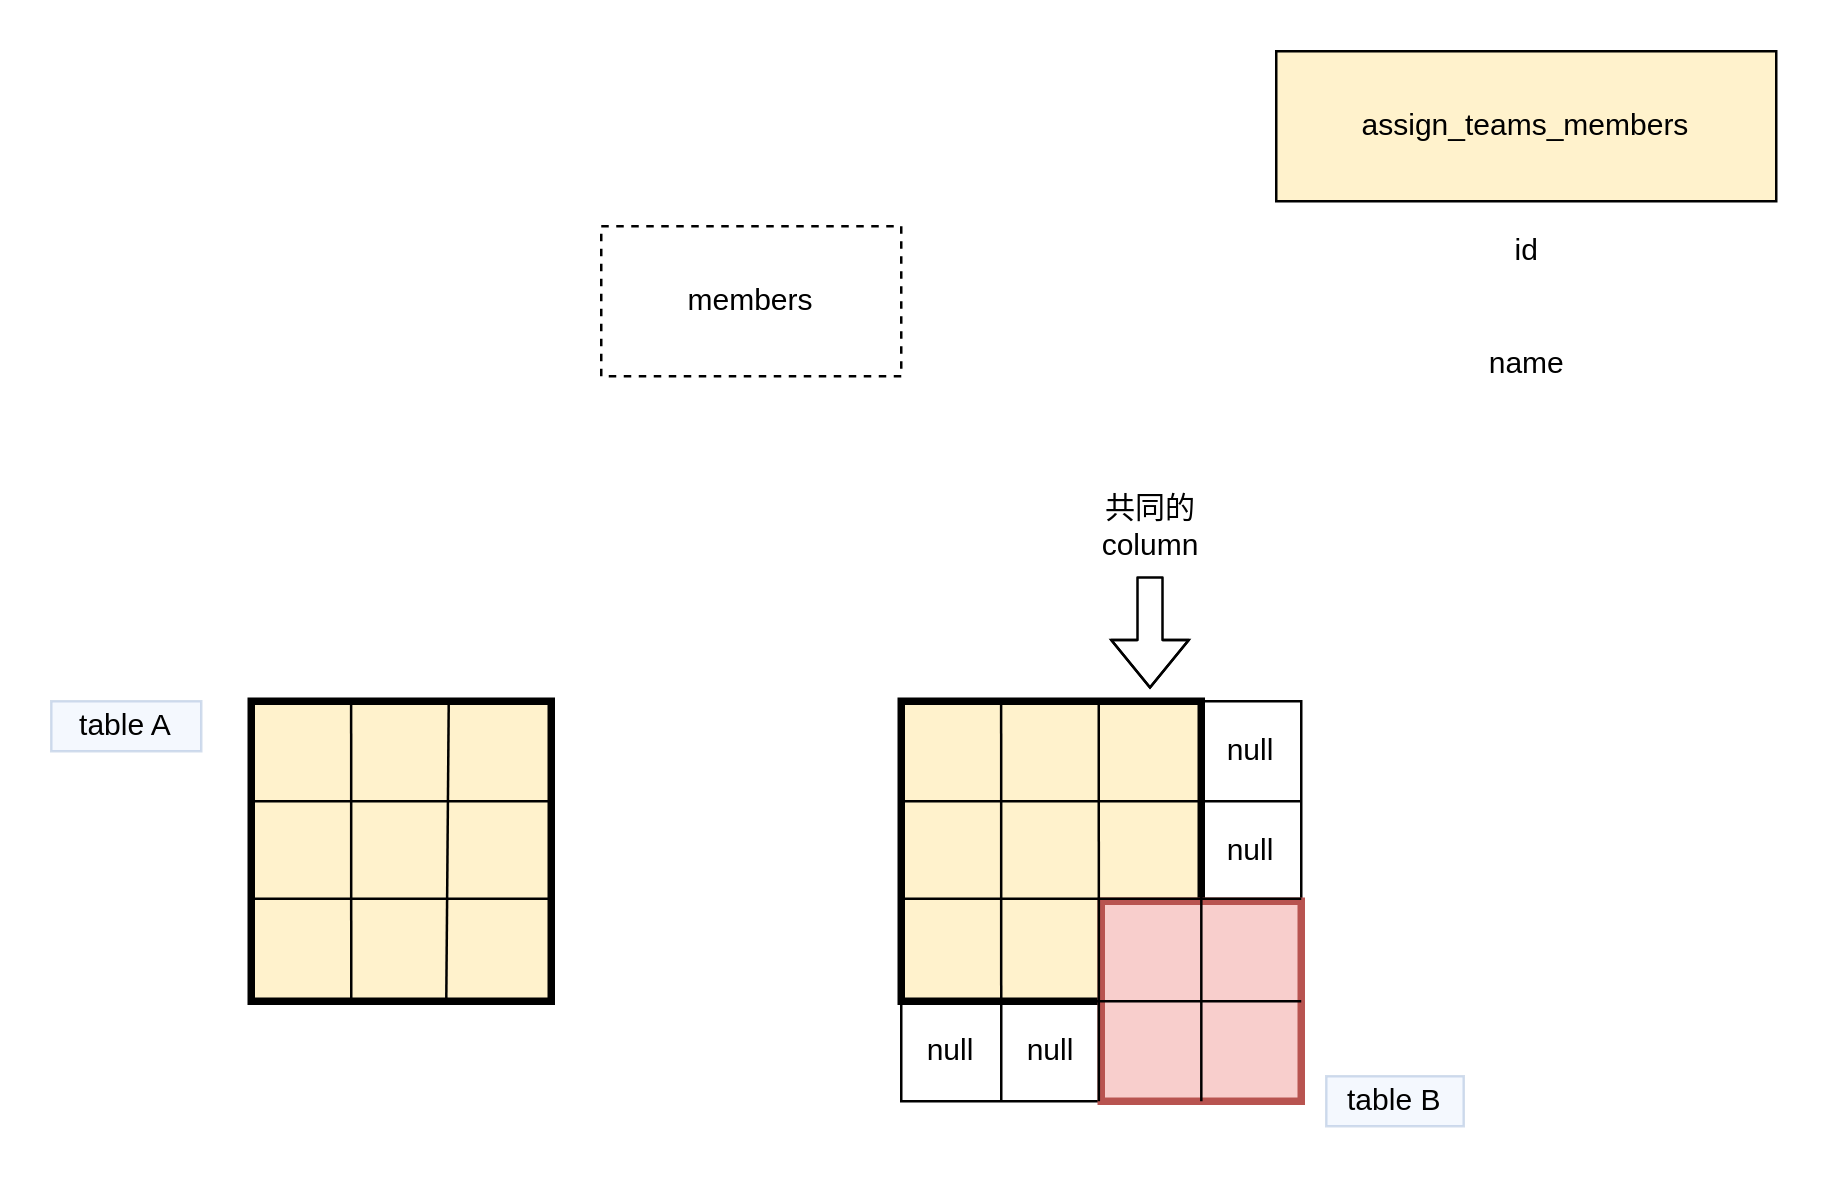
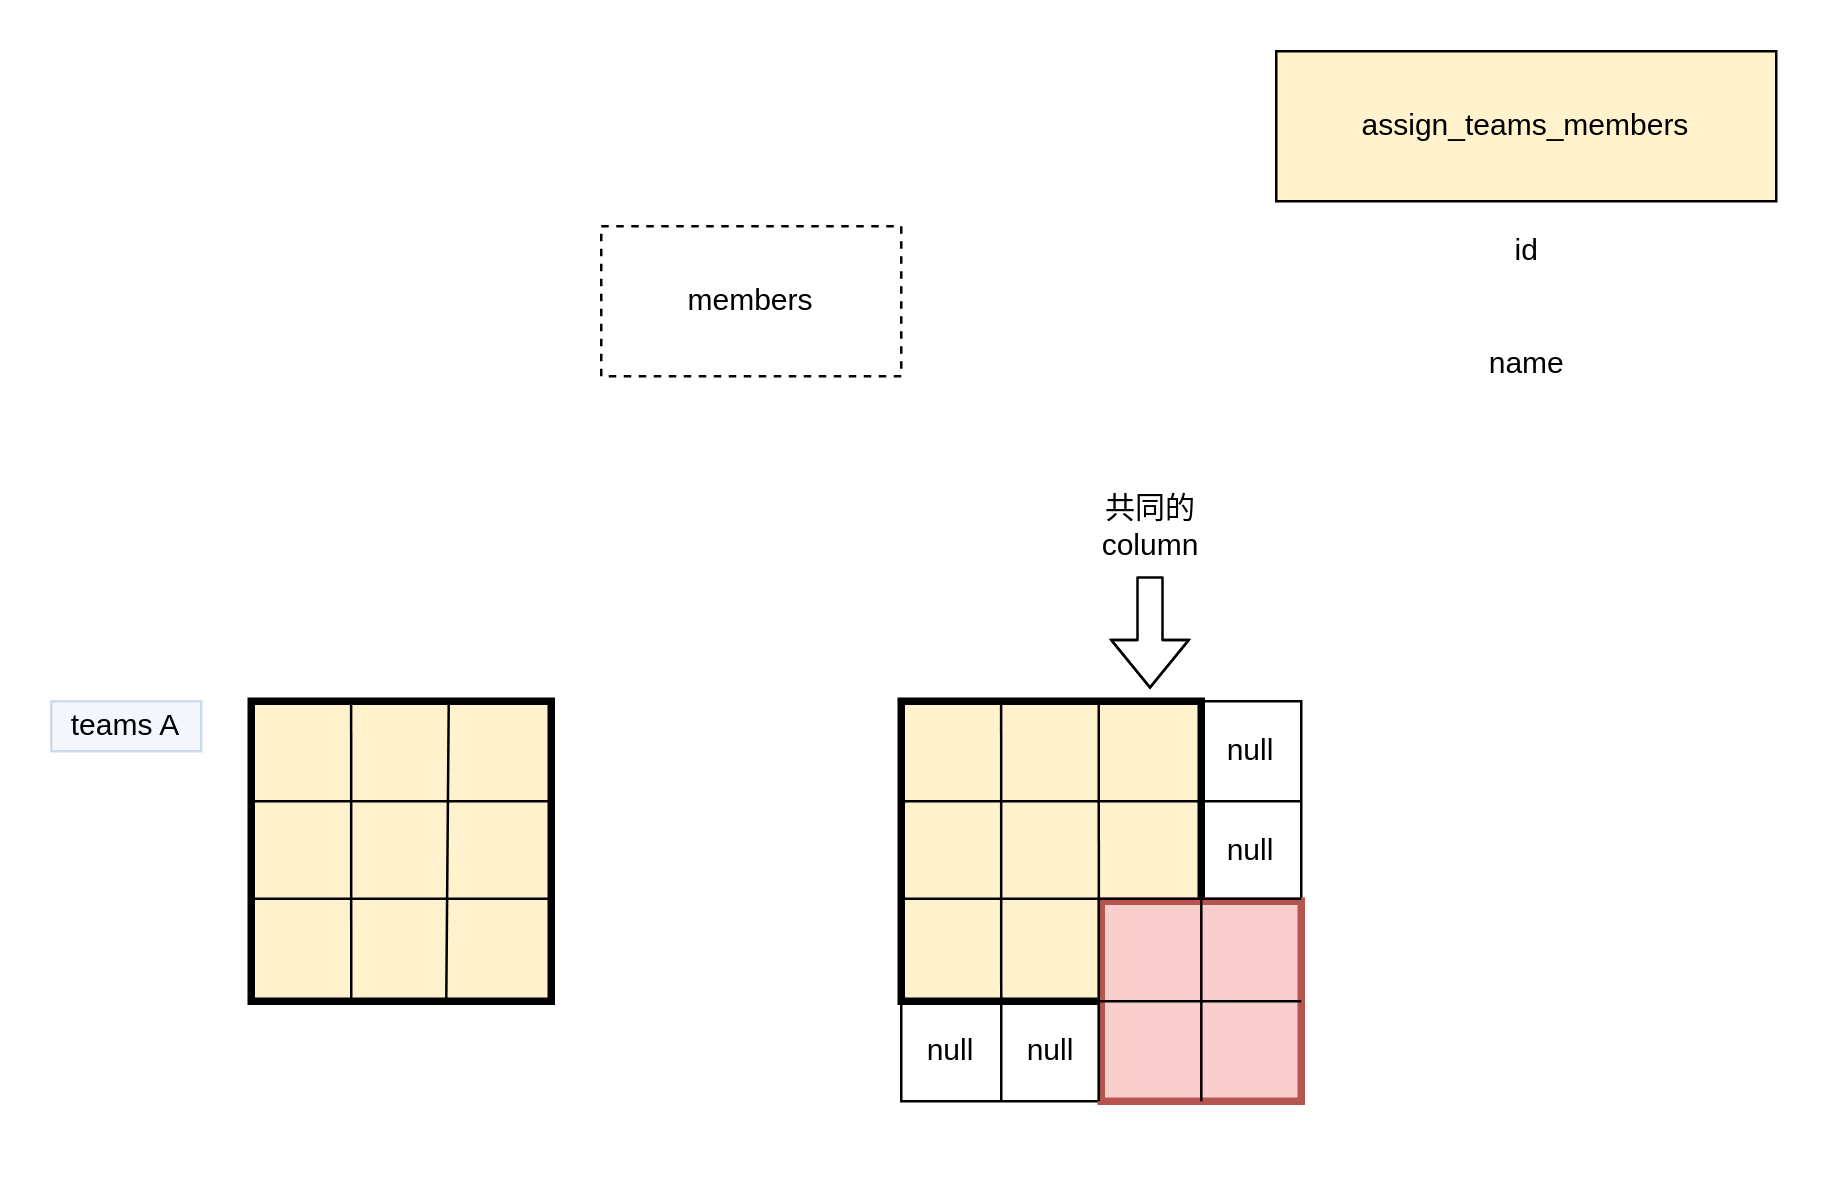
(126, 726) -> (126, 726)
(1395, 1101) -> none
